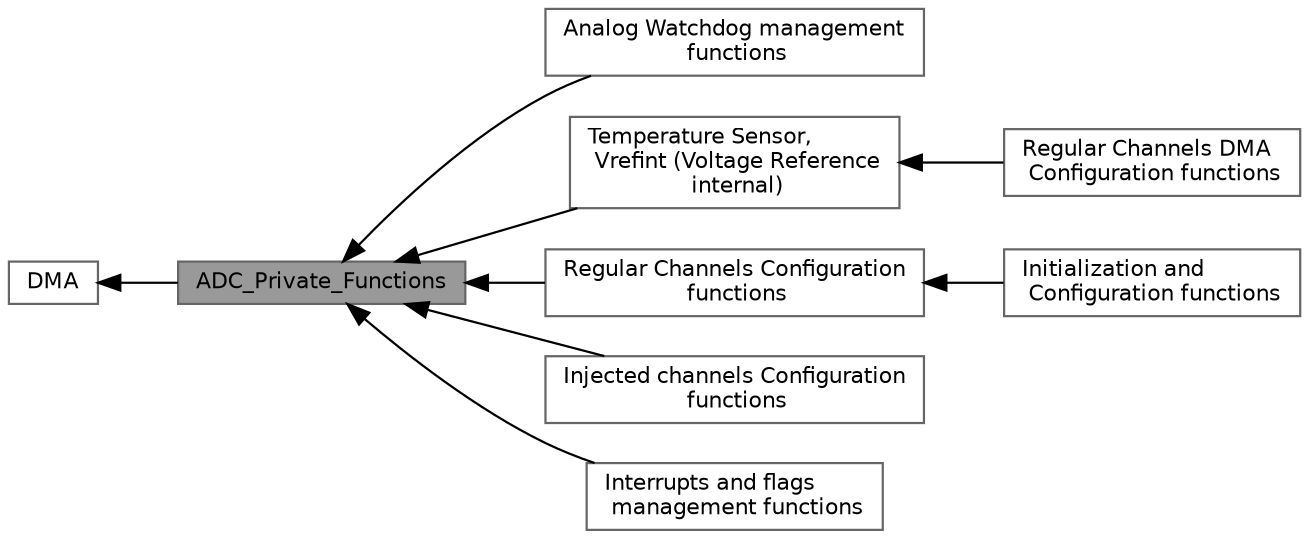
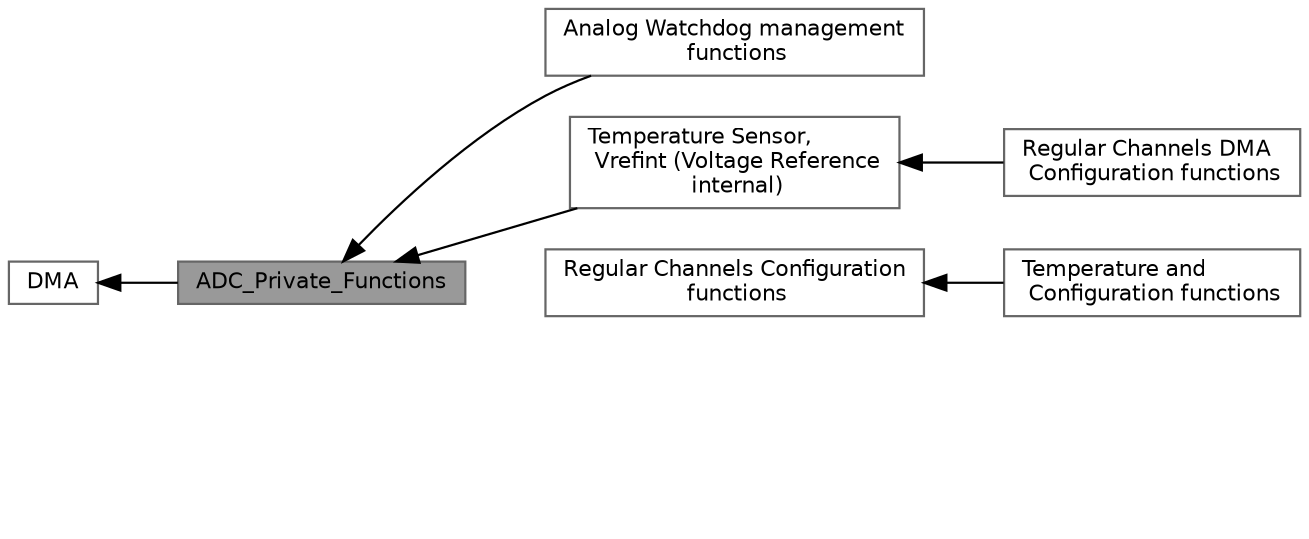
(517, 283) -> none
(1152, 283) -> (1152, 283)
(735, 390) -> none
(735, 496) -> none
